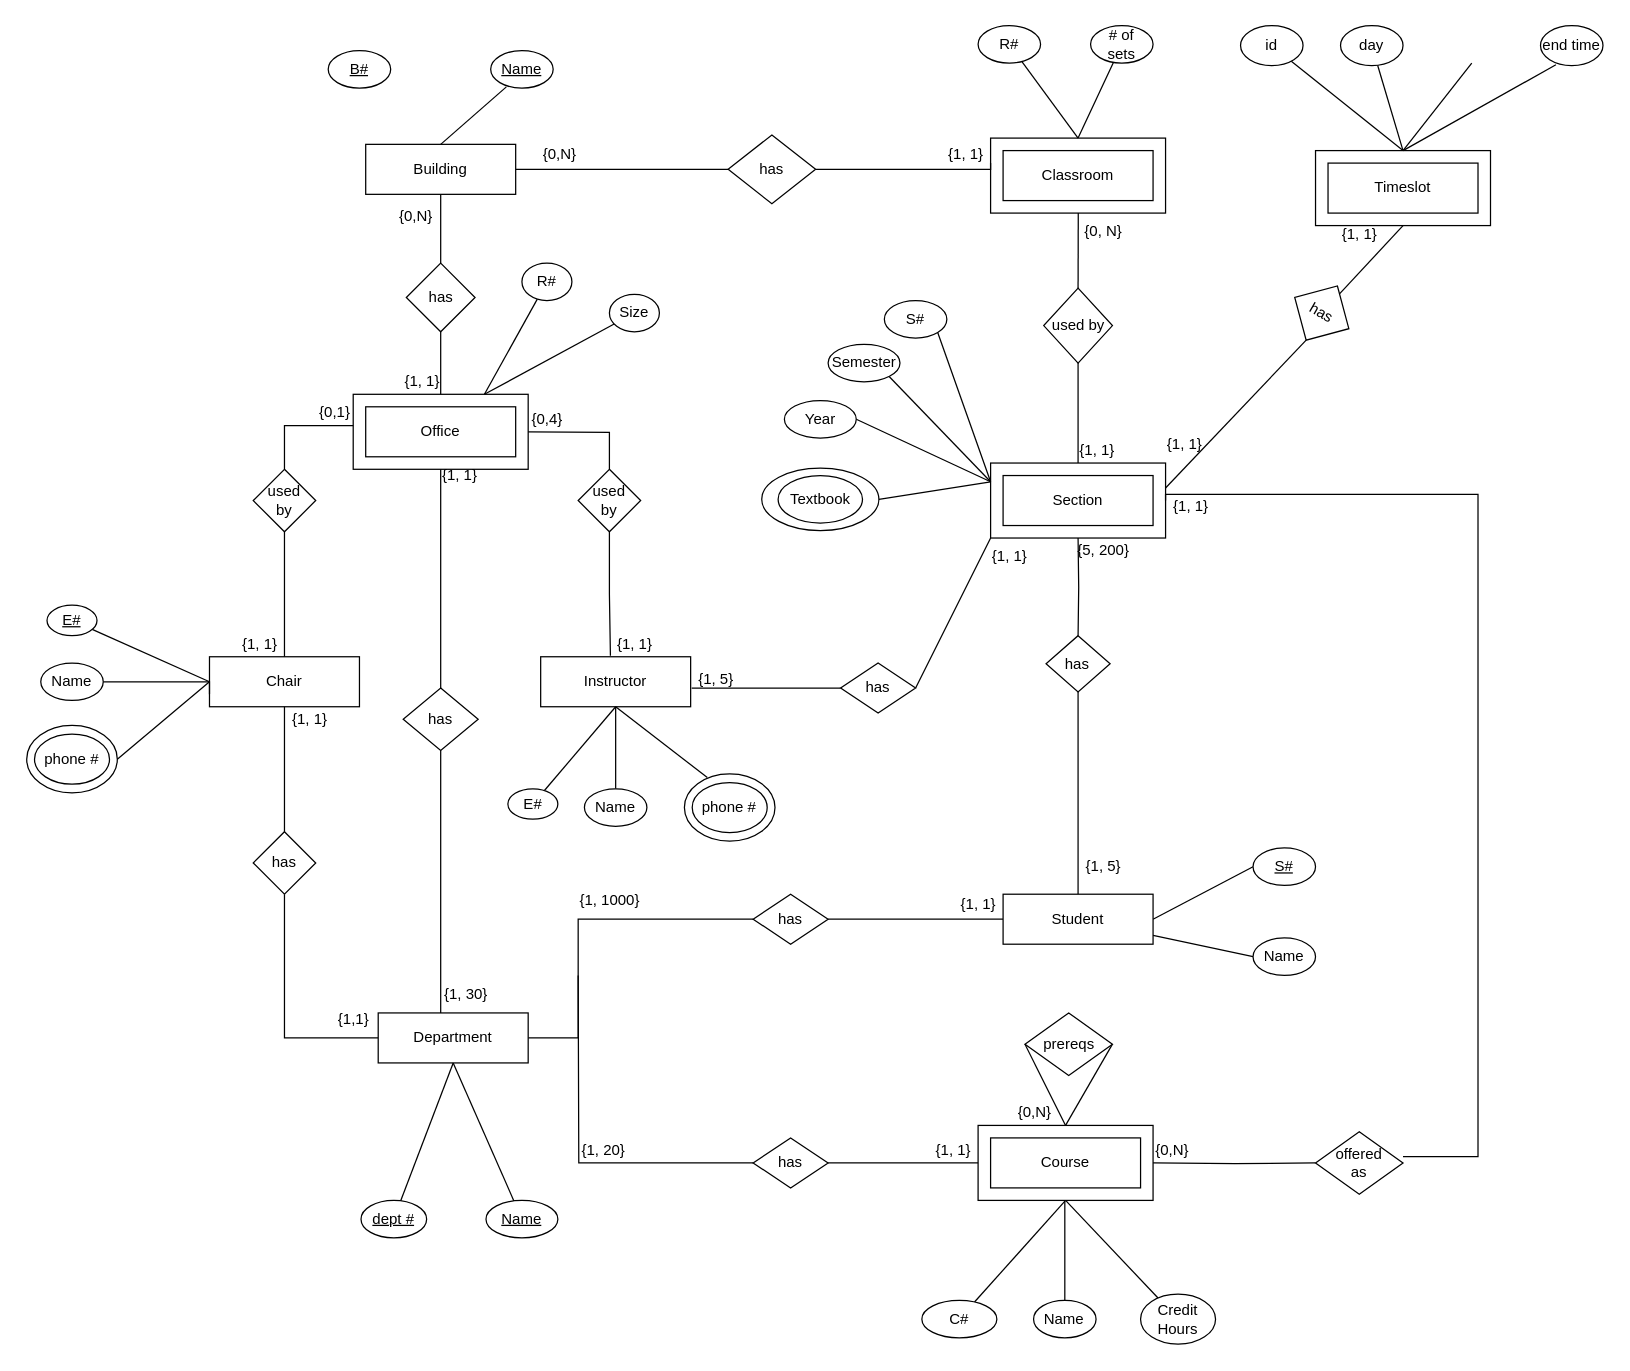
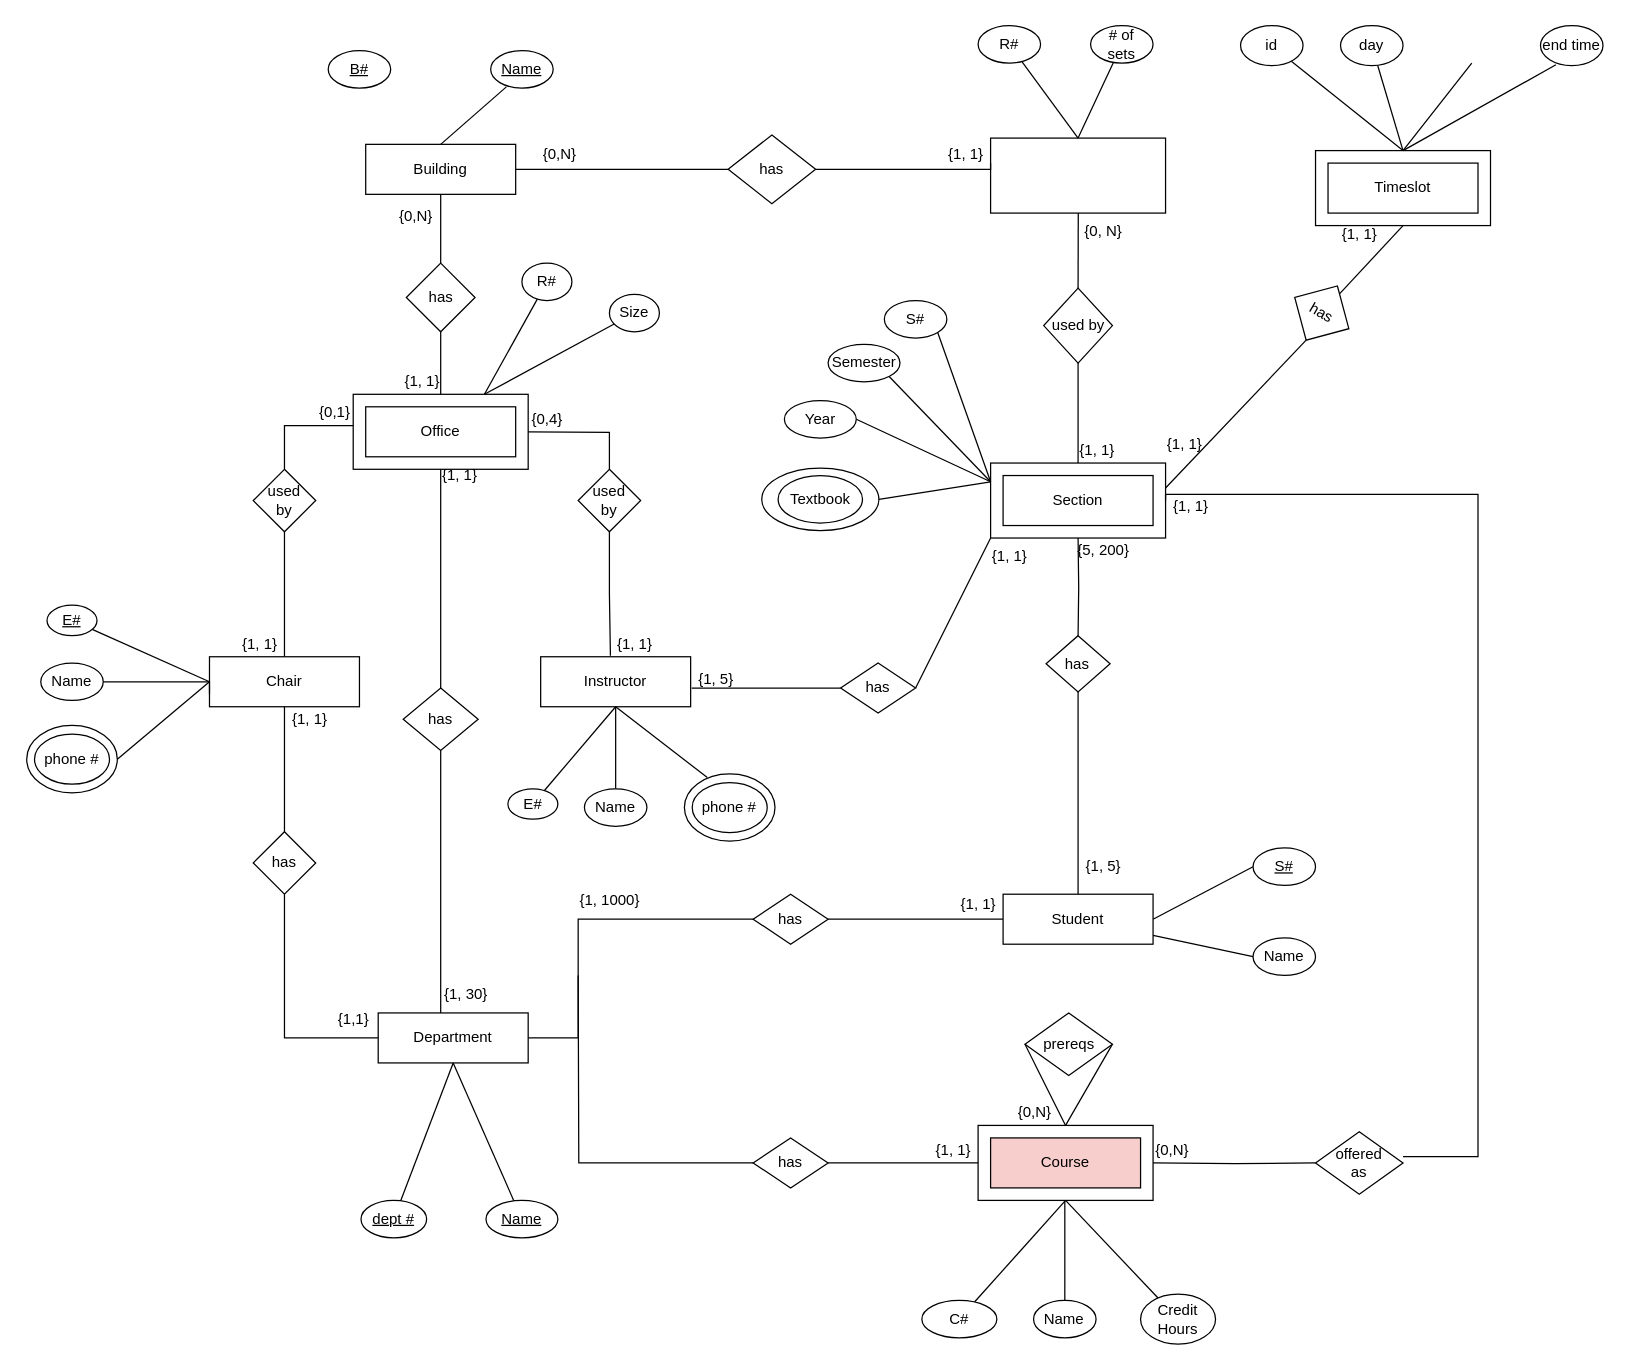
(1078, 176) -> none
(603, 1151) -> none
(1066, 1163) -> (1066, 1163)
